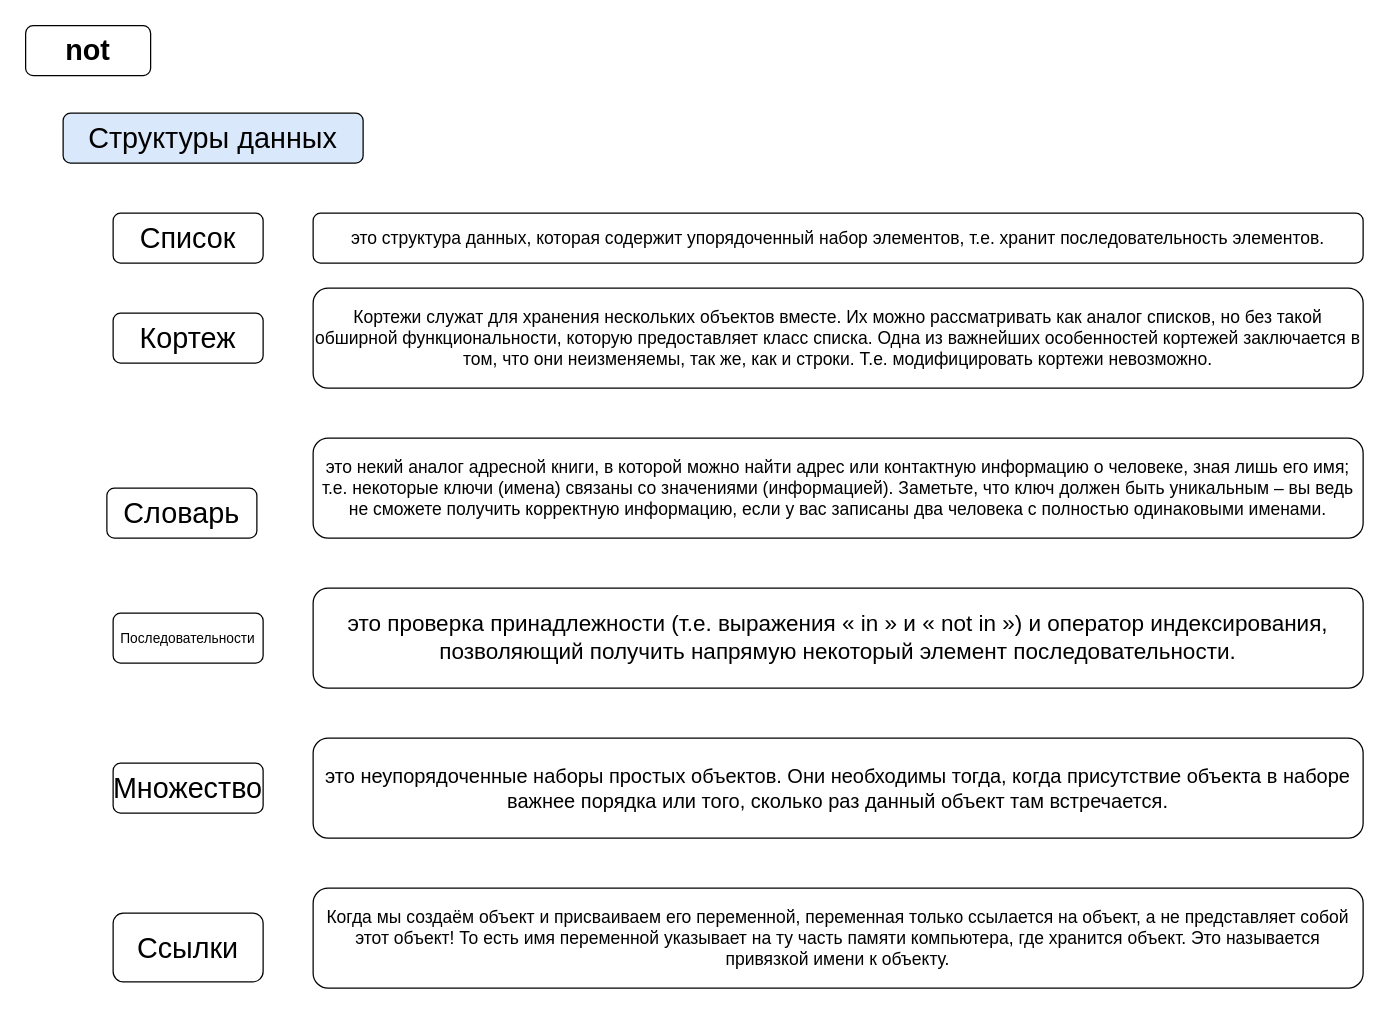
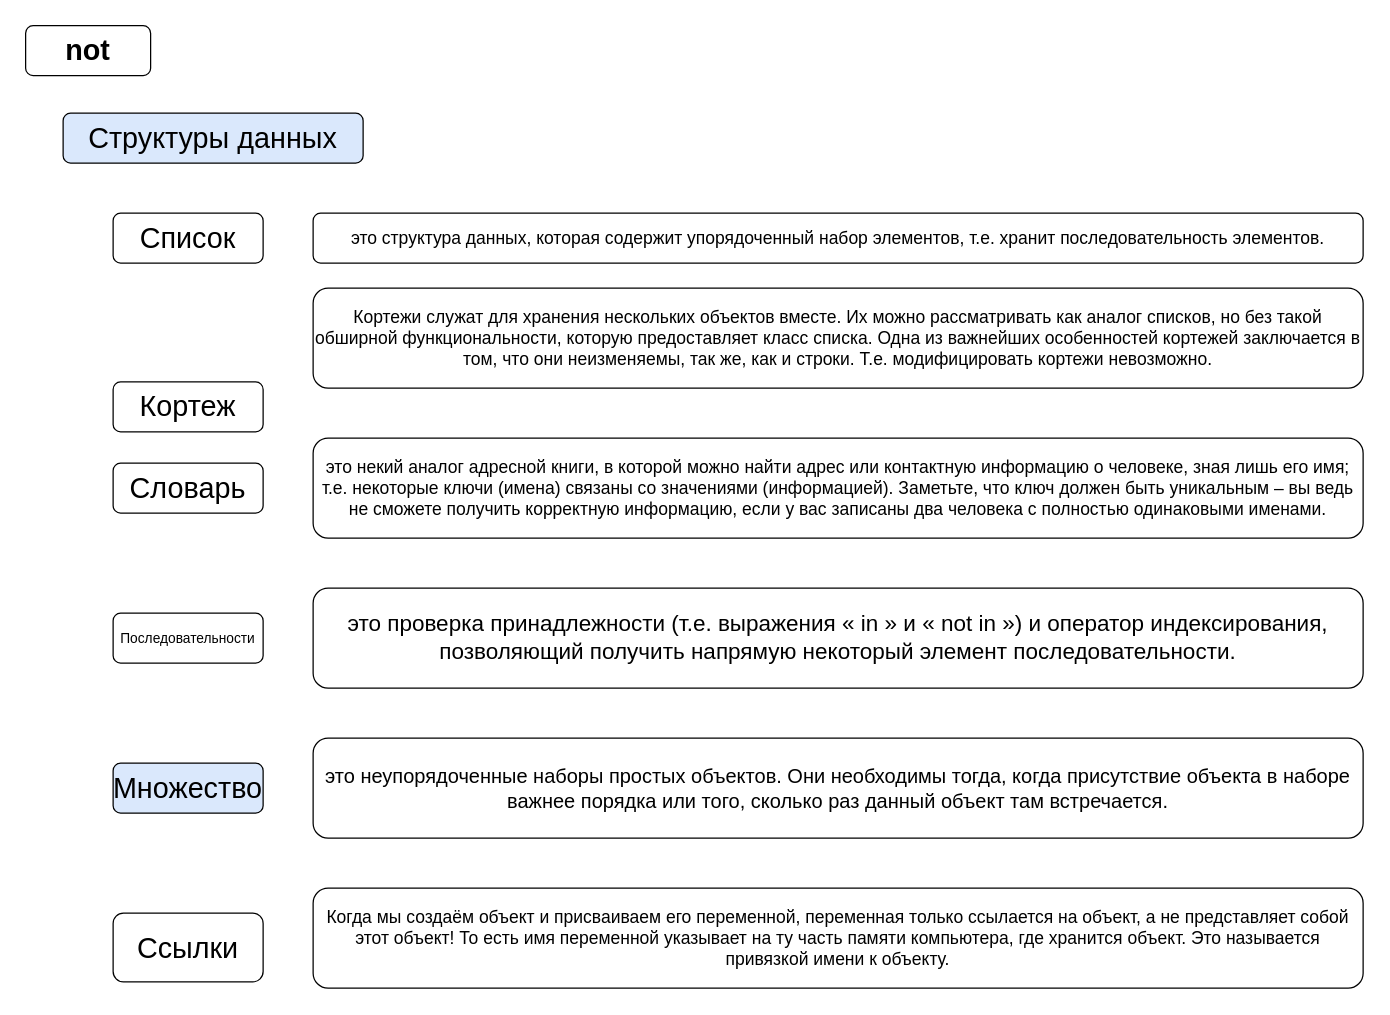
(188, 338) -> (188, 407)
(182, 513) -> (188, 488)
(188, 788) -> (188, 788)
